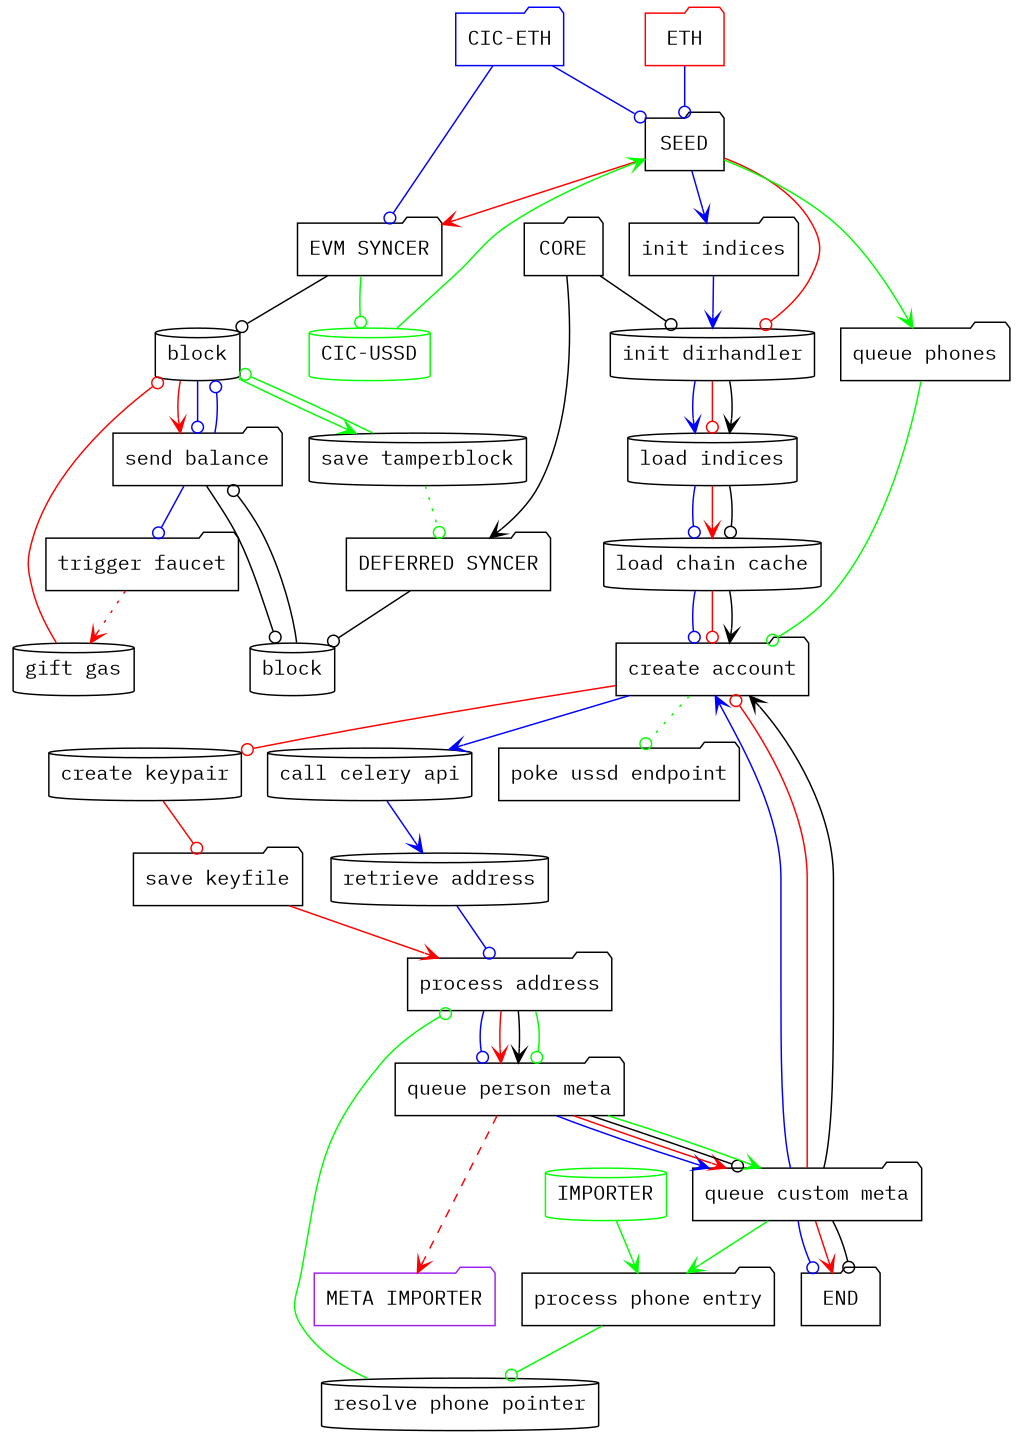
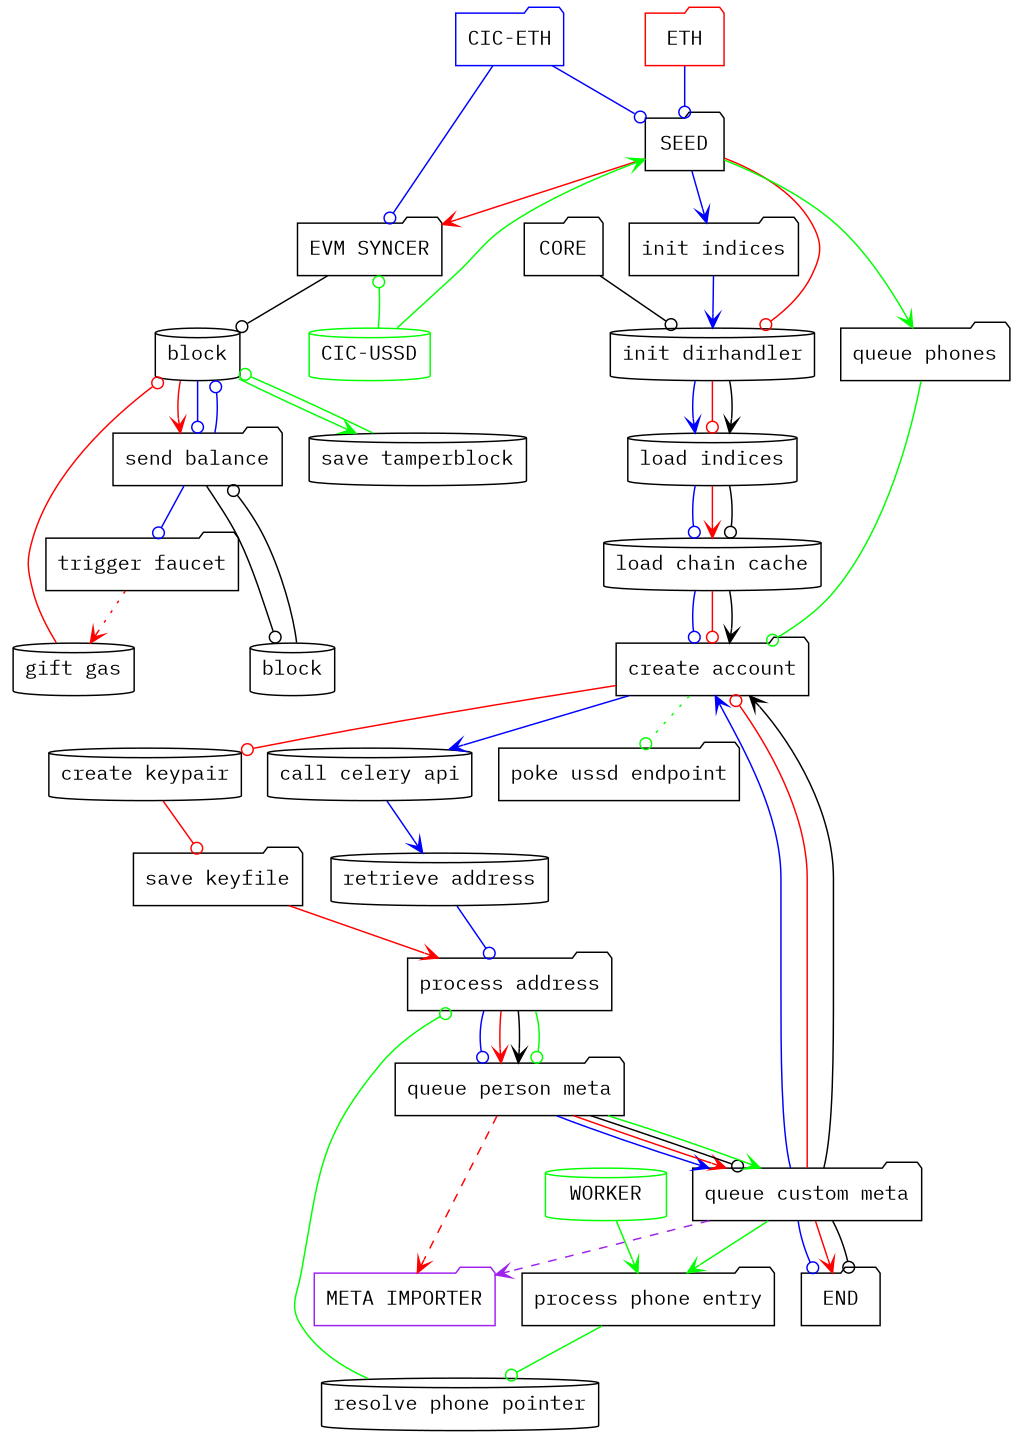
(360, 296) -> (379, 308)
(448, 564) -> none
(606, 1194) -> (606, 1194)
none -> (610, 1246)
